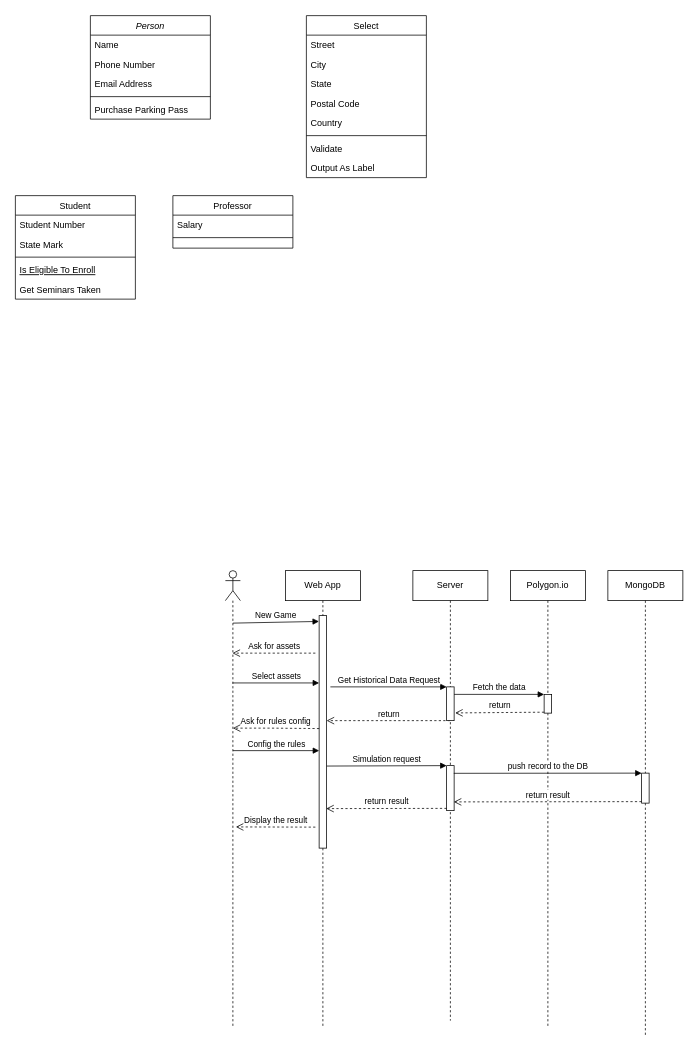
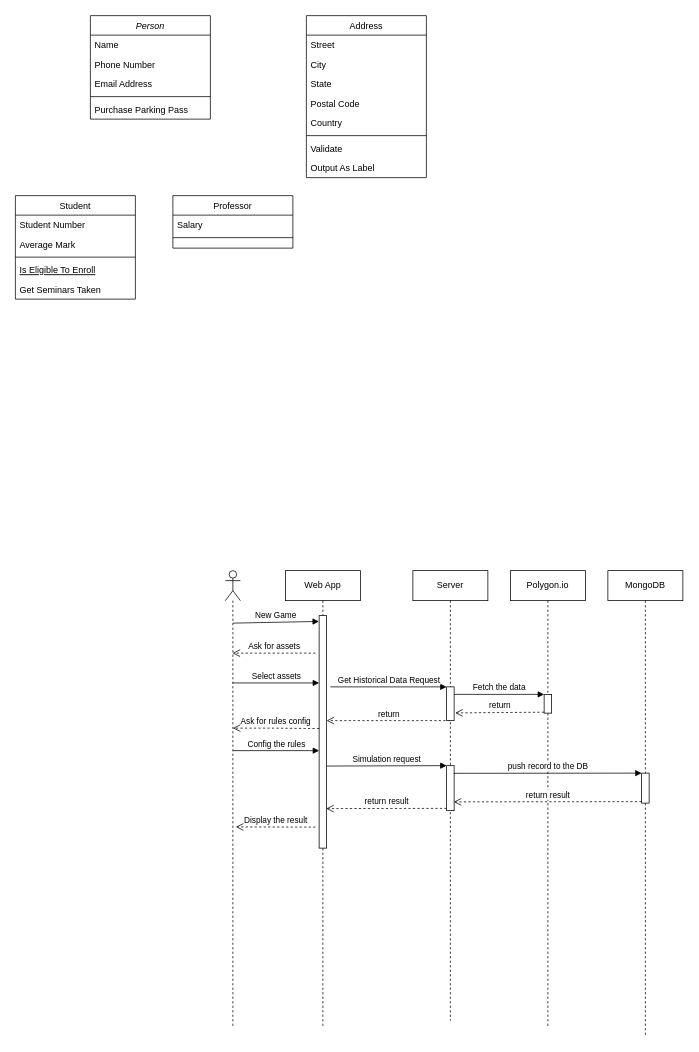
(366, 26) -> (366, 26)
(44, 245) -> (49, 245)
